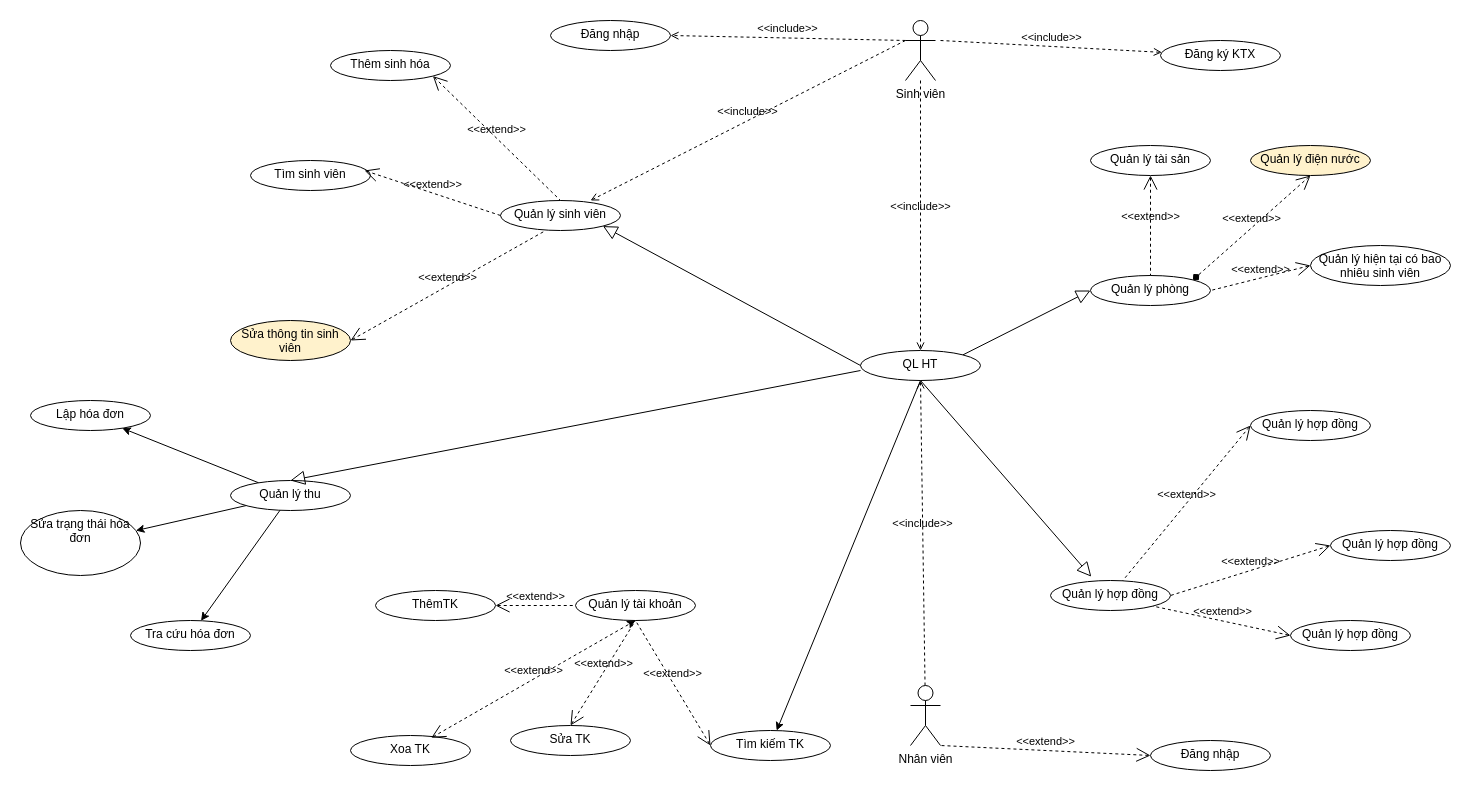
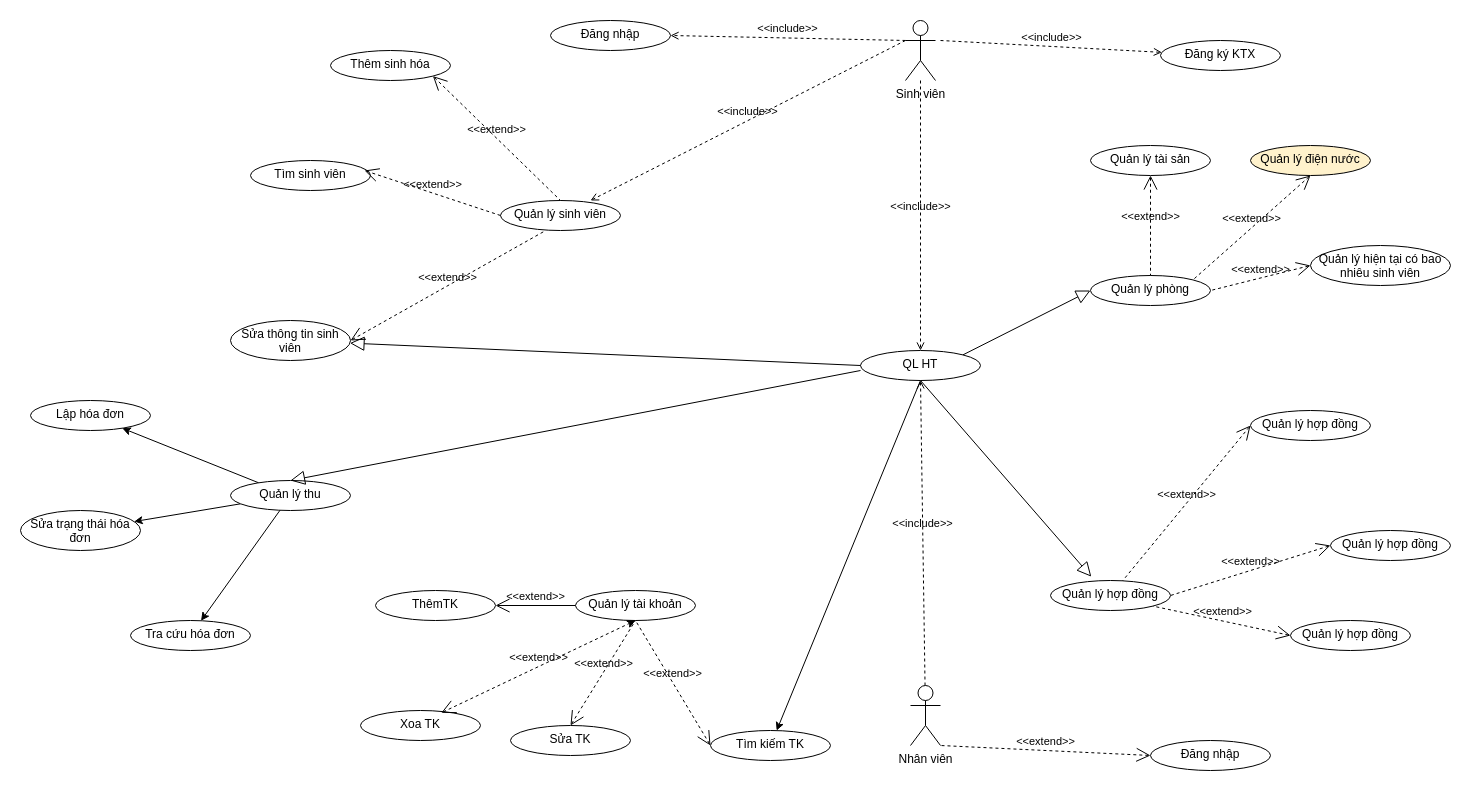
(1199, 274) -> (1197, 277)
(738, 299) -> (612, 355)
(291, 341) -> (291, 341)
(81, 543) -> (81, 531)
(537, 606) -> (537, 606)
(411, 751) -> (421, 726)
